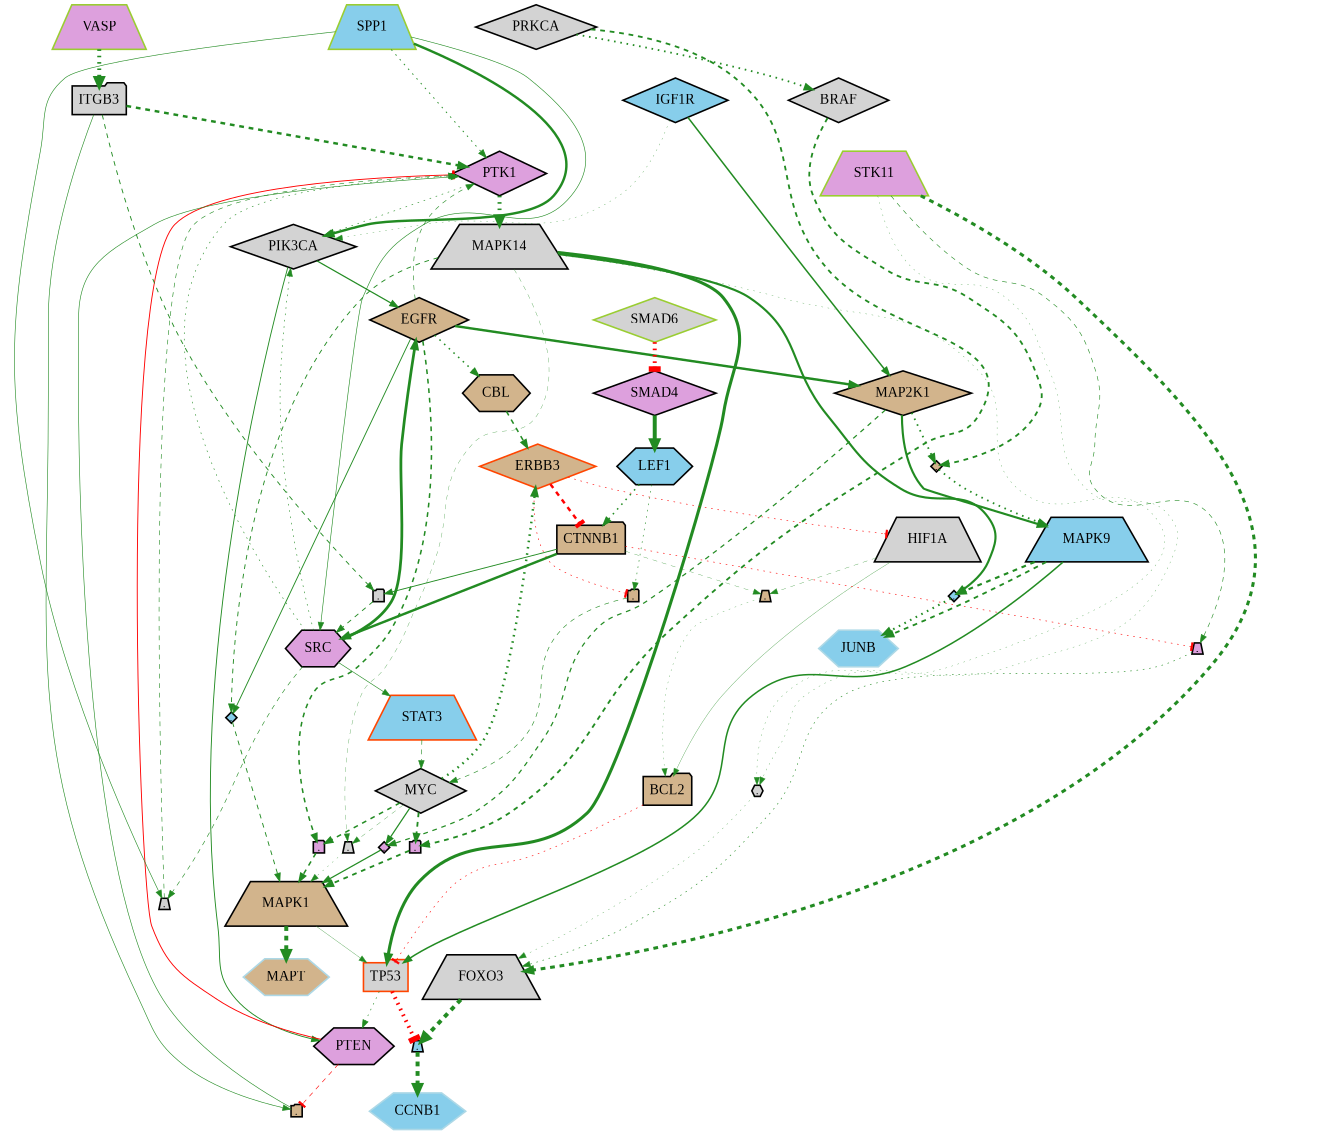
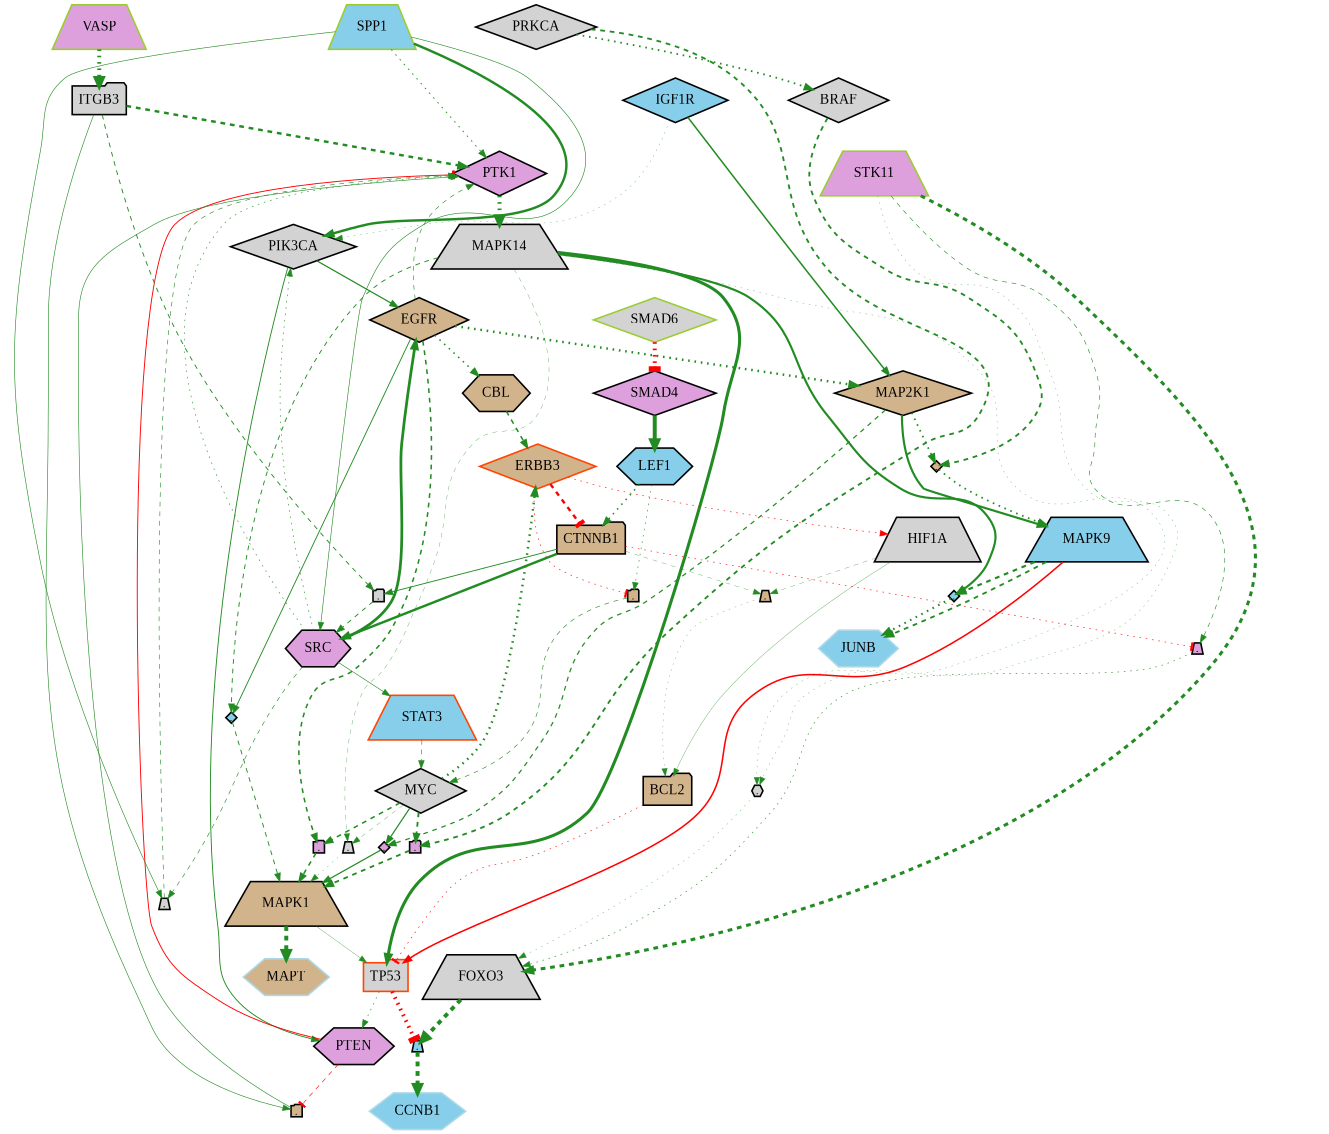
(403, 208) -> none
(642, 354) -> (642, 354)
(725, 511) -> (725, 511)
(726, 741) -> (726, 741)
